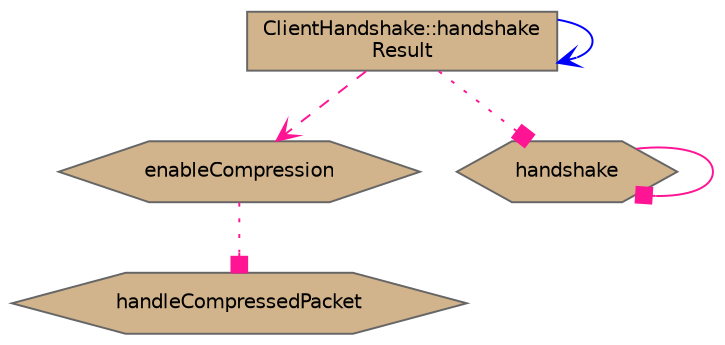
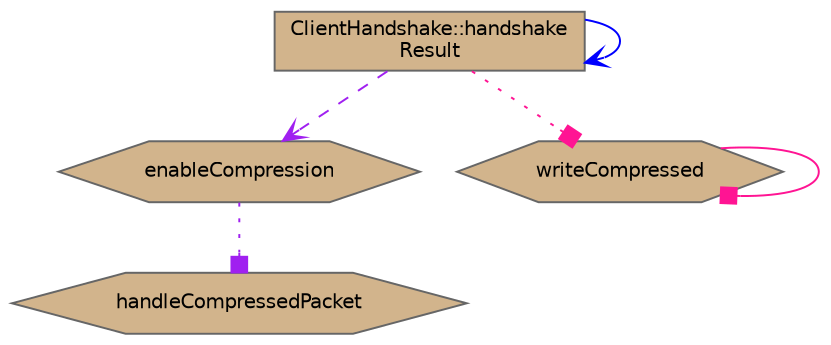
(329, 100) -> (344, 100)
(567, 172) -> (620, 172)
(239, 228) -> (239, 228)
